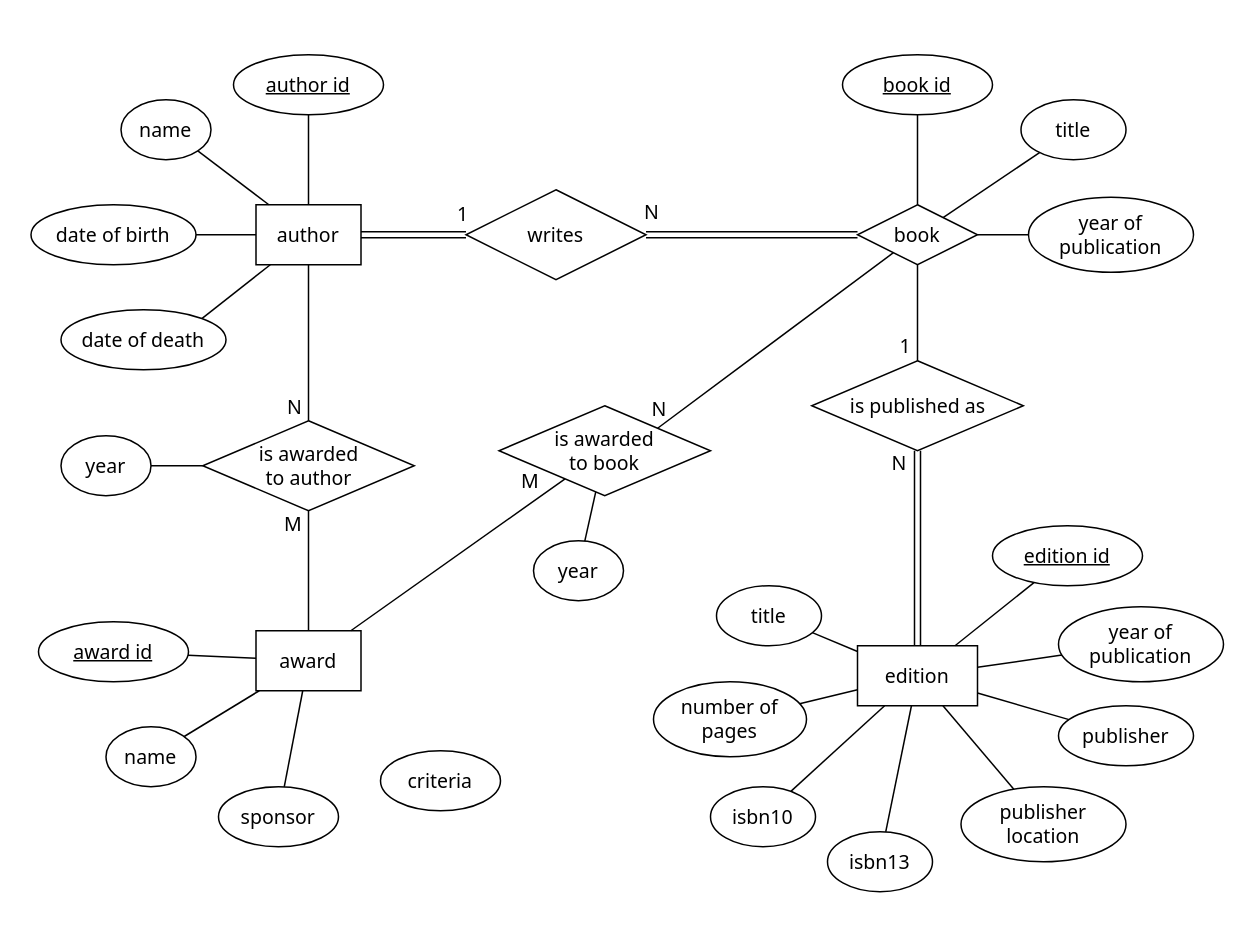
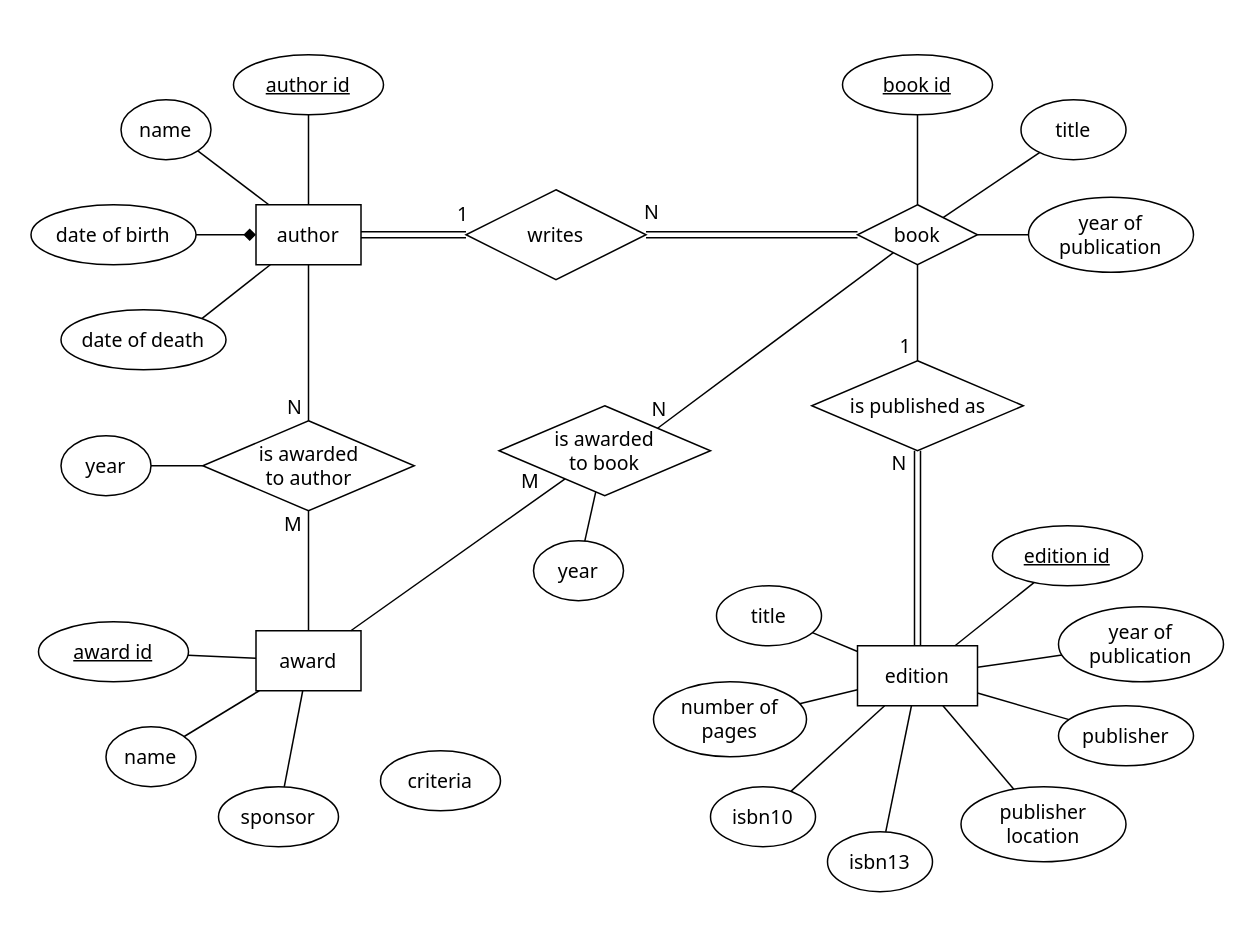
(249, 235) -> (243, 235)
